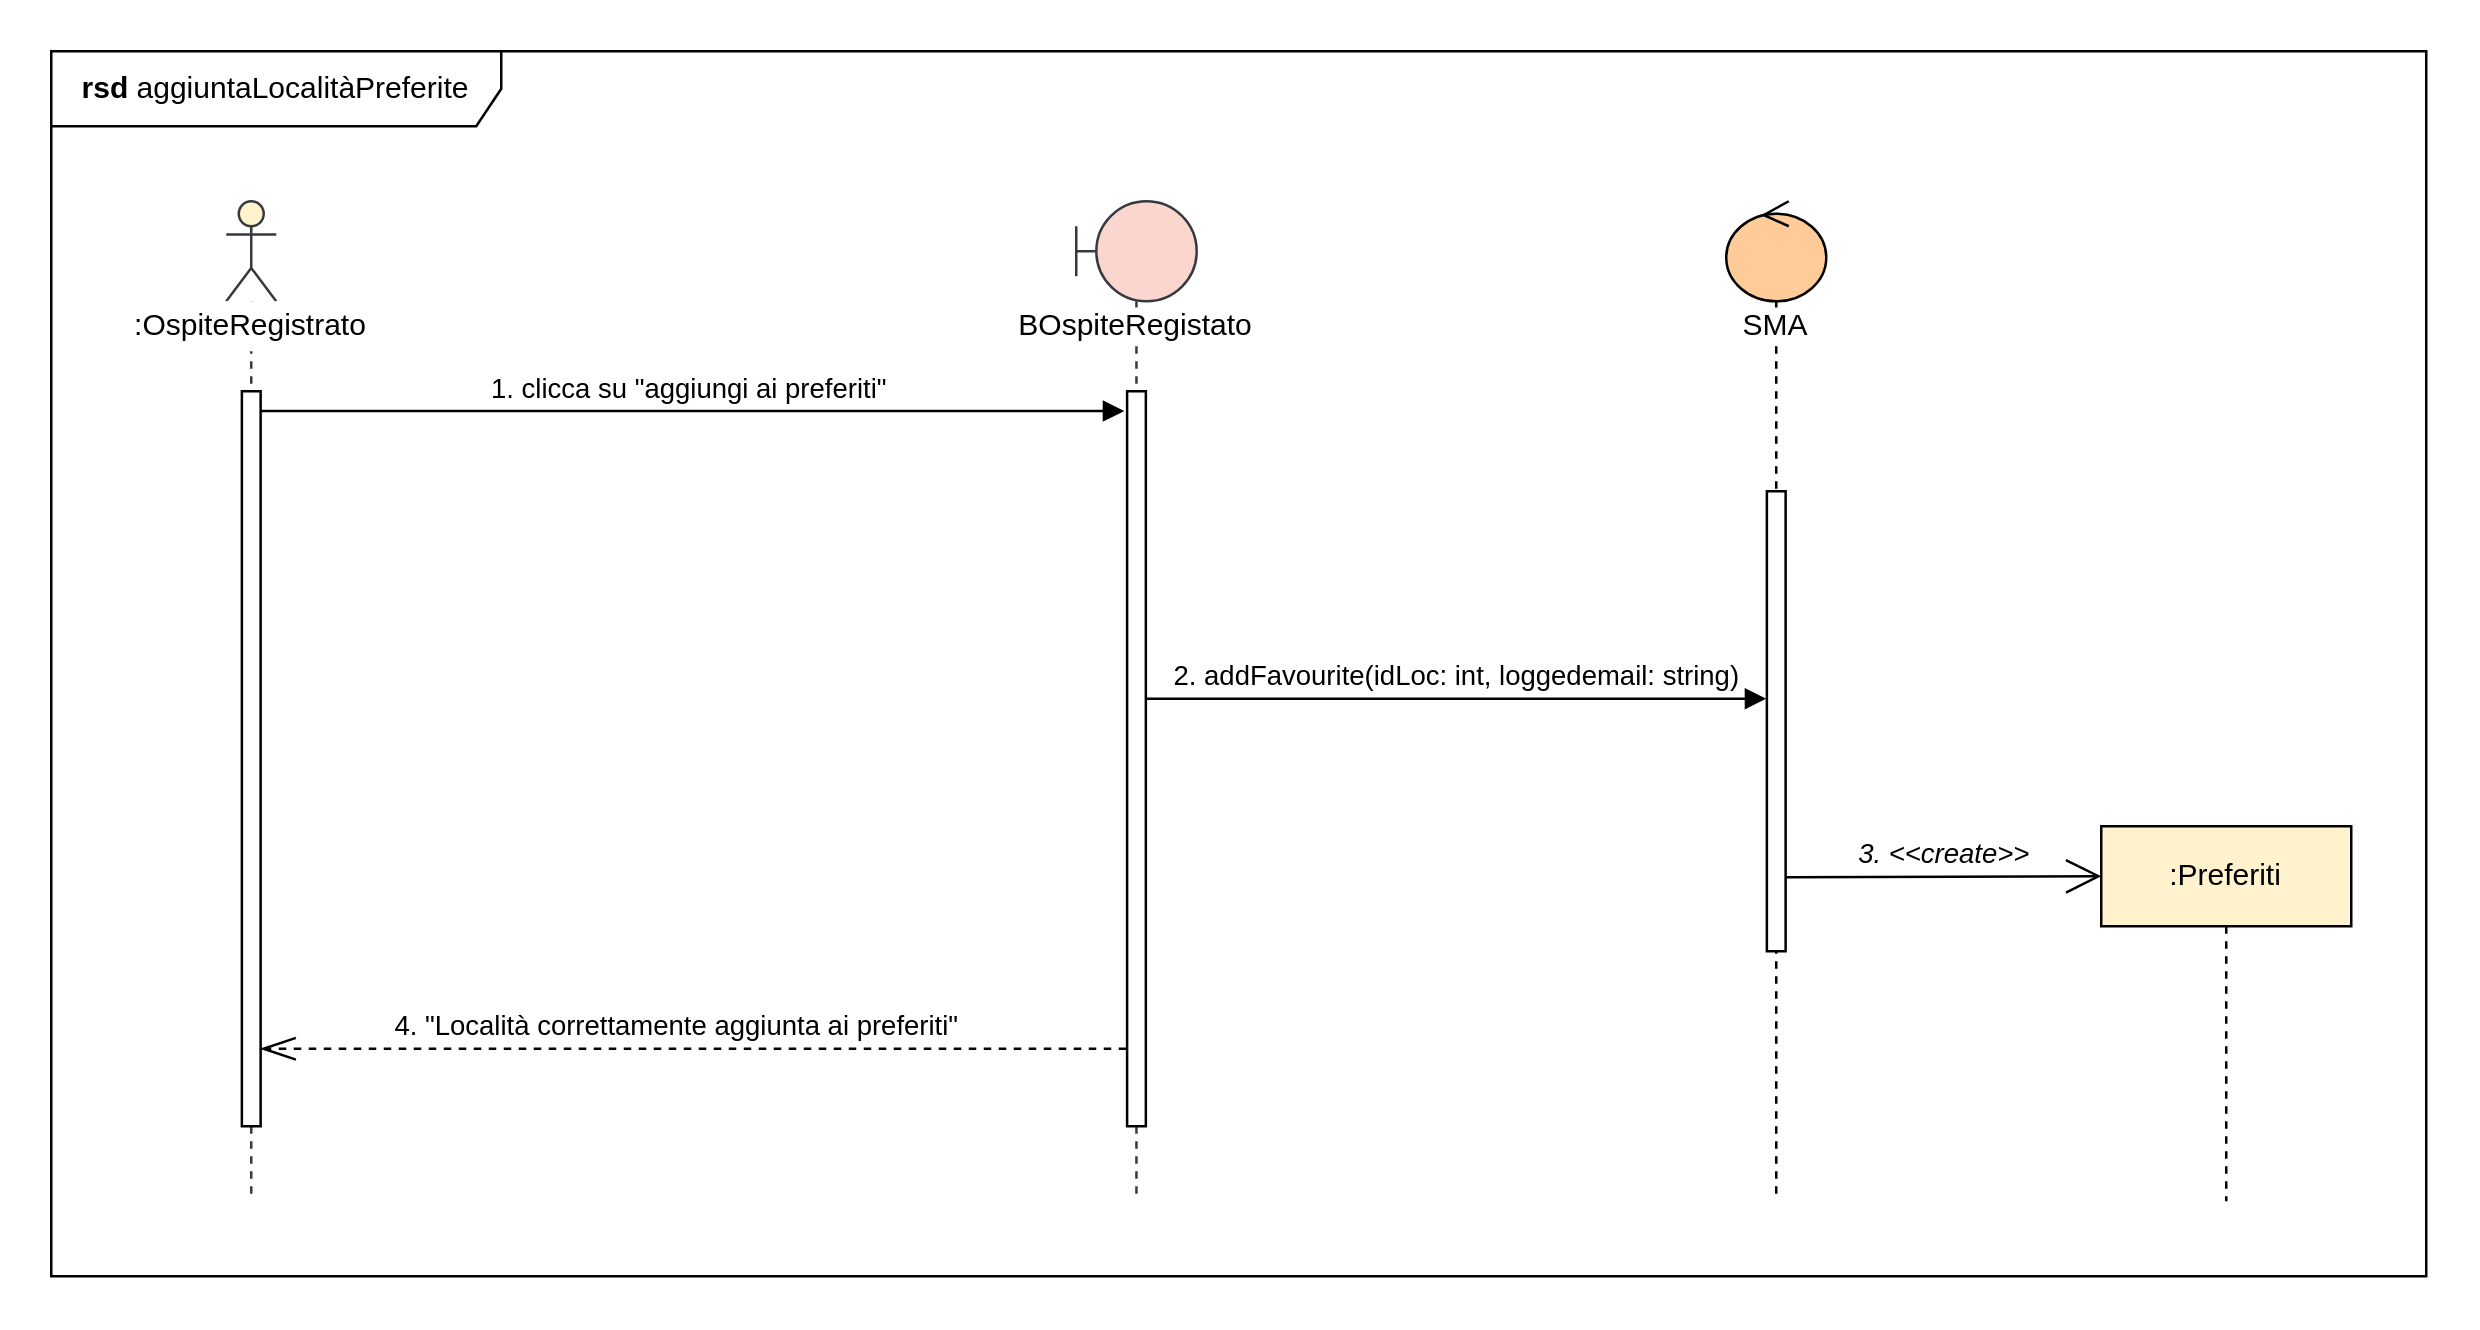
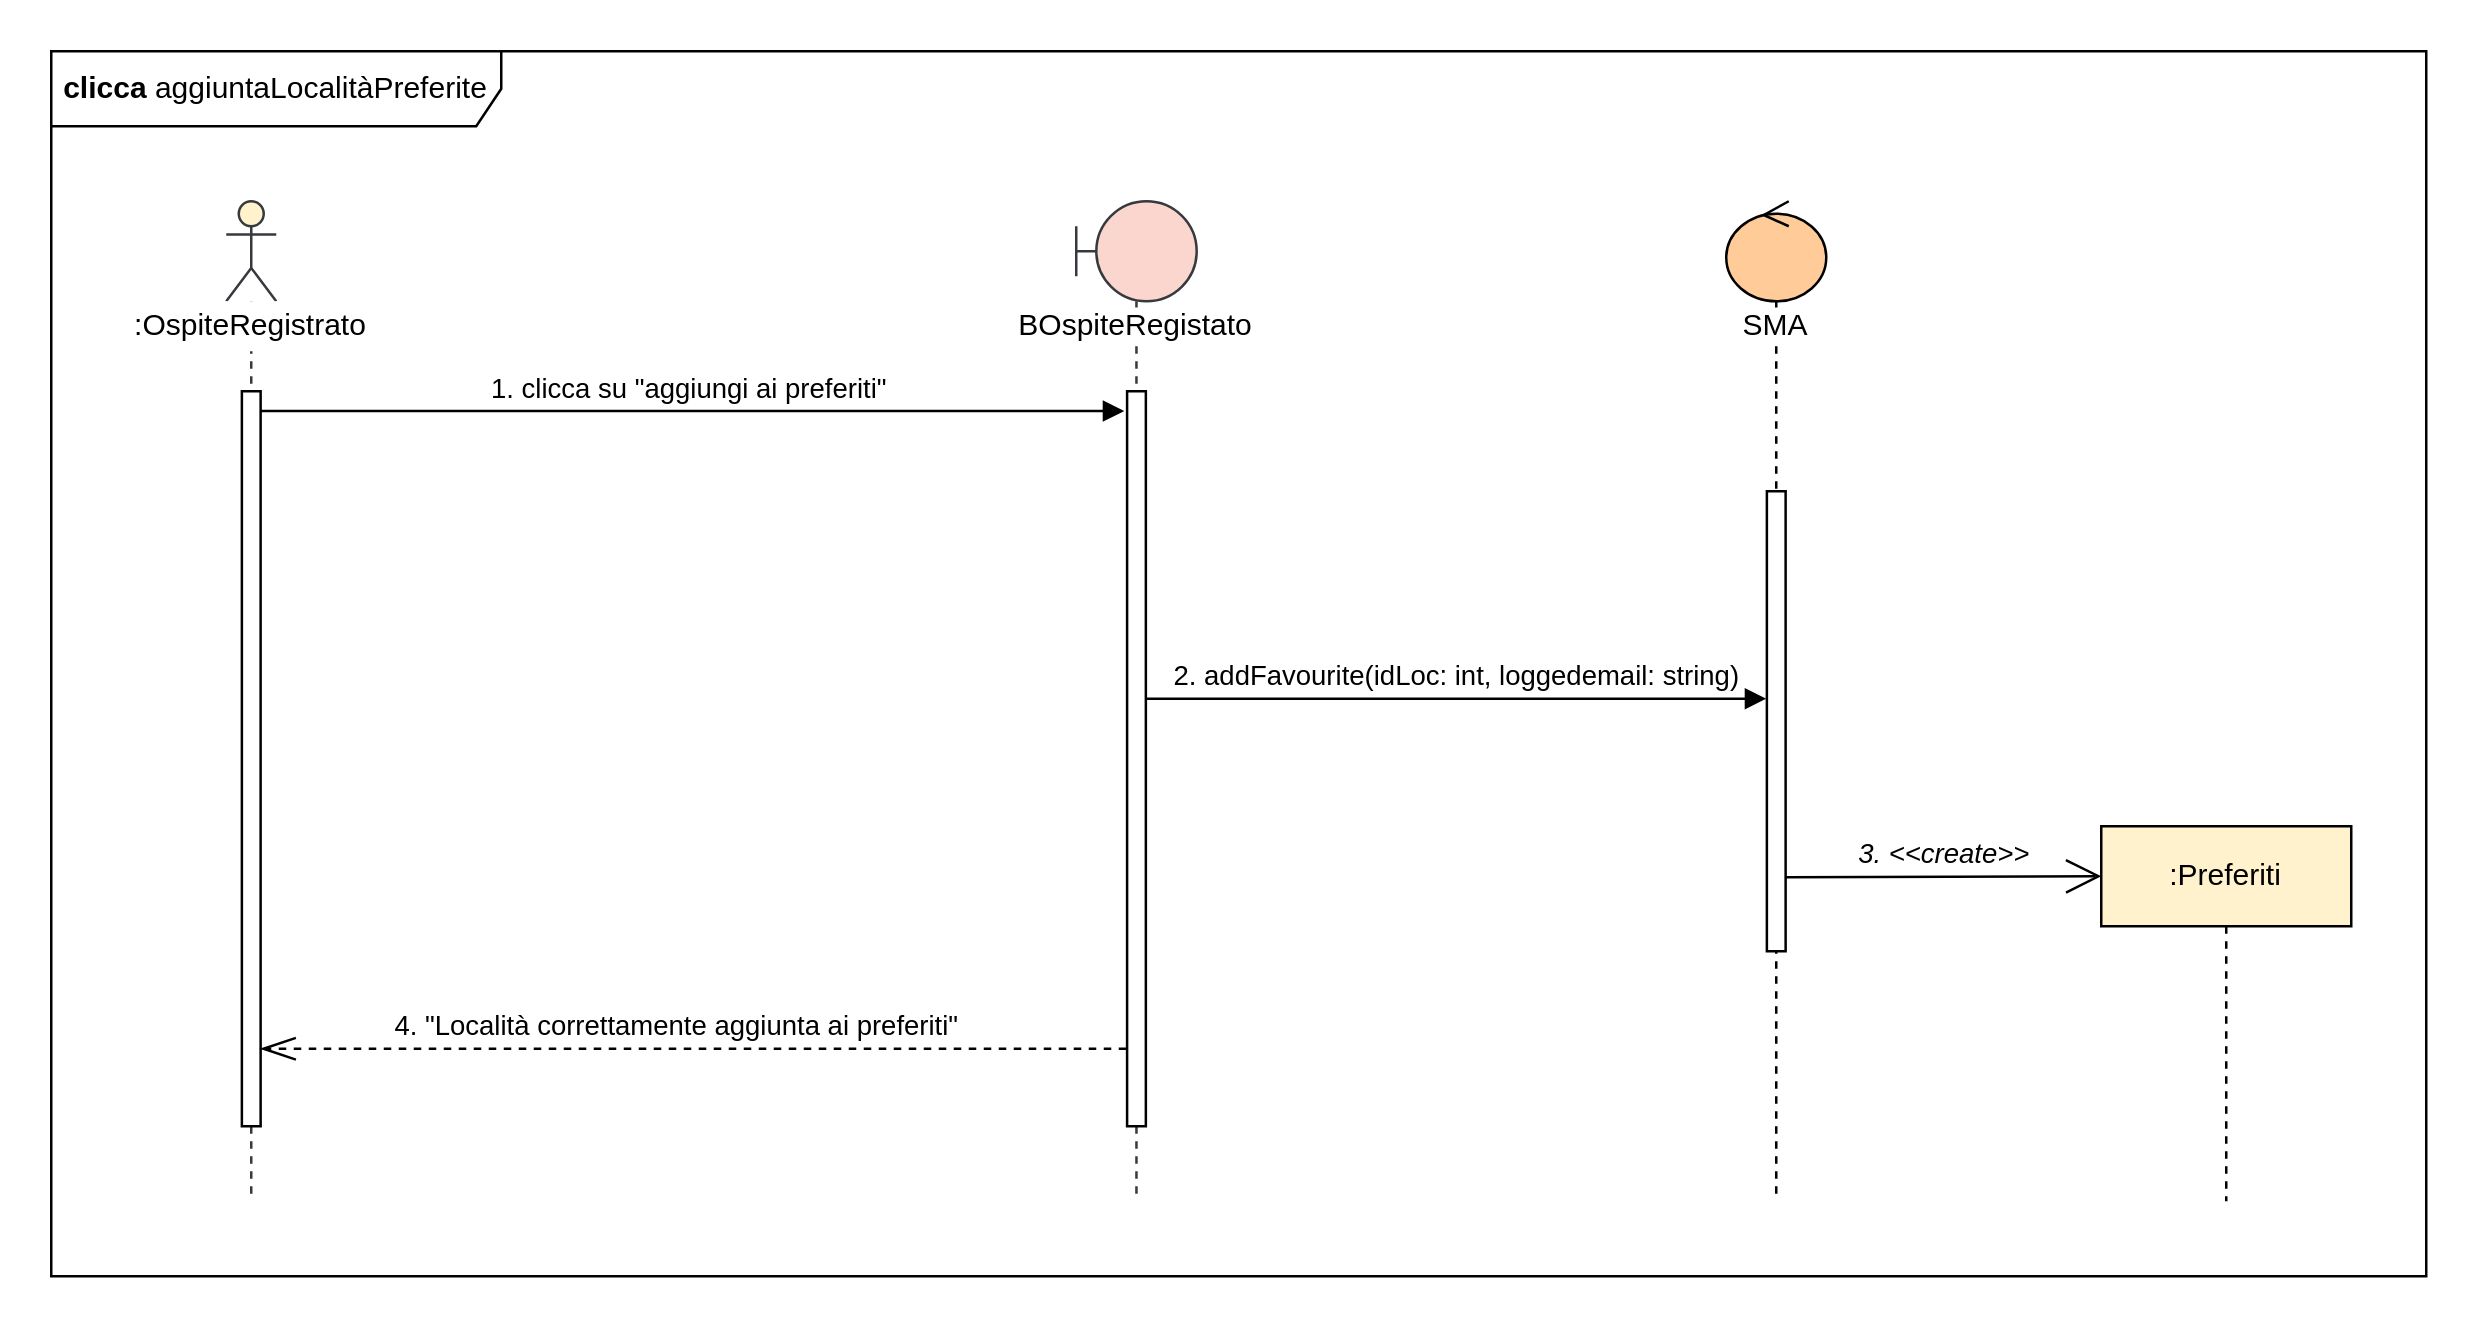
(276, 89) -> (276, 89)
